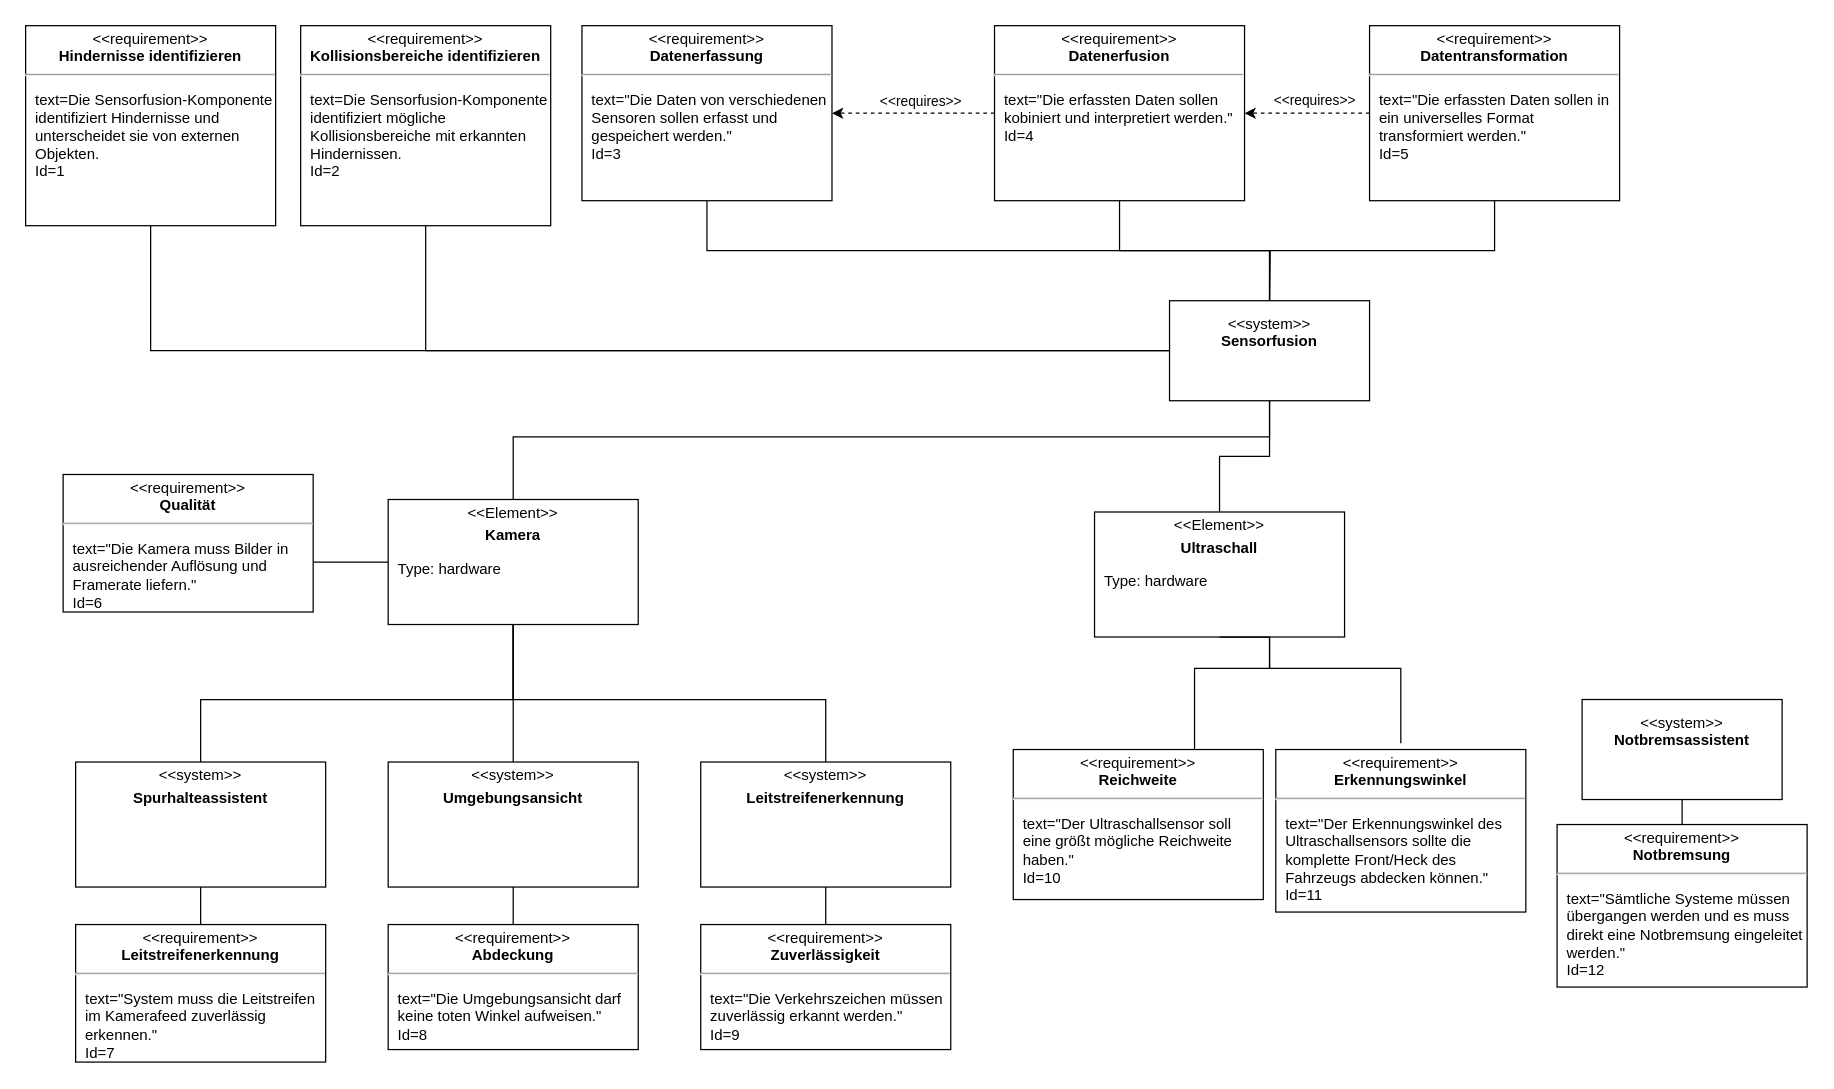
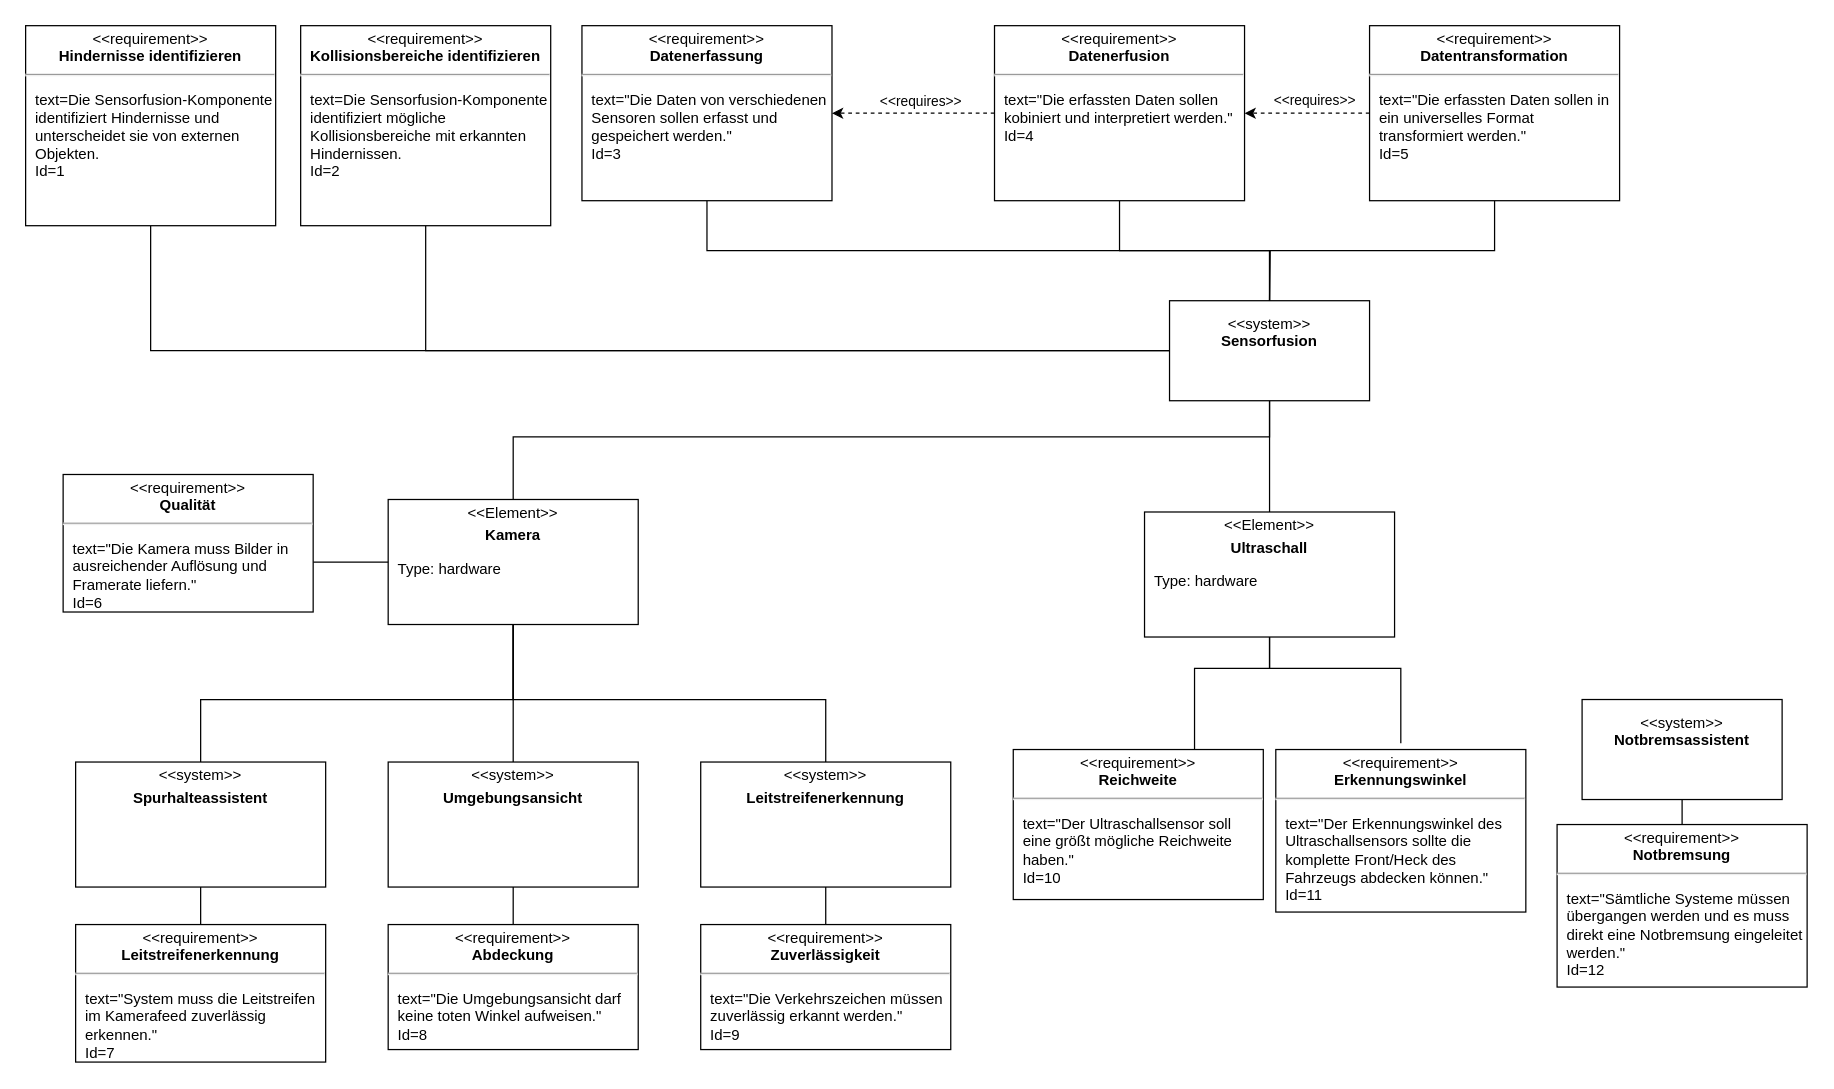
(1219, 574) -> (1269, 574)
